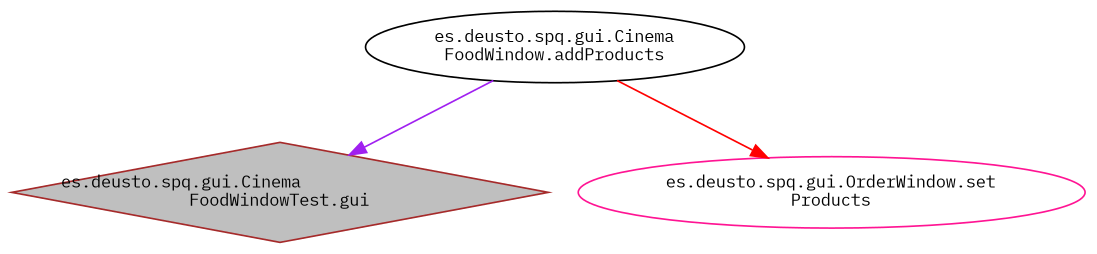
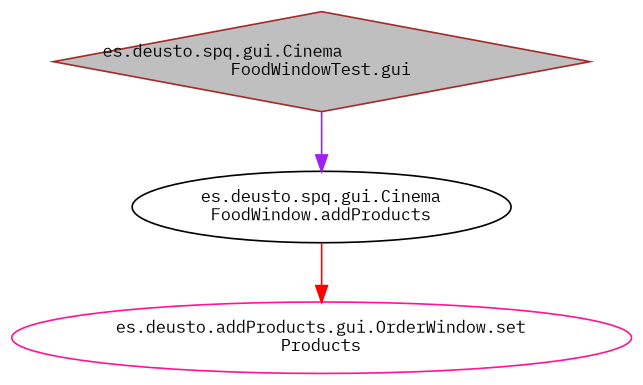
(429, 114) -> (322, 134)
(832, 192) -> (322, 338)
